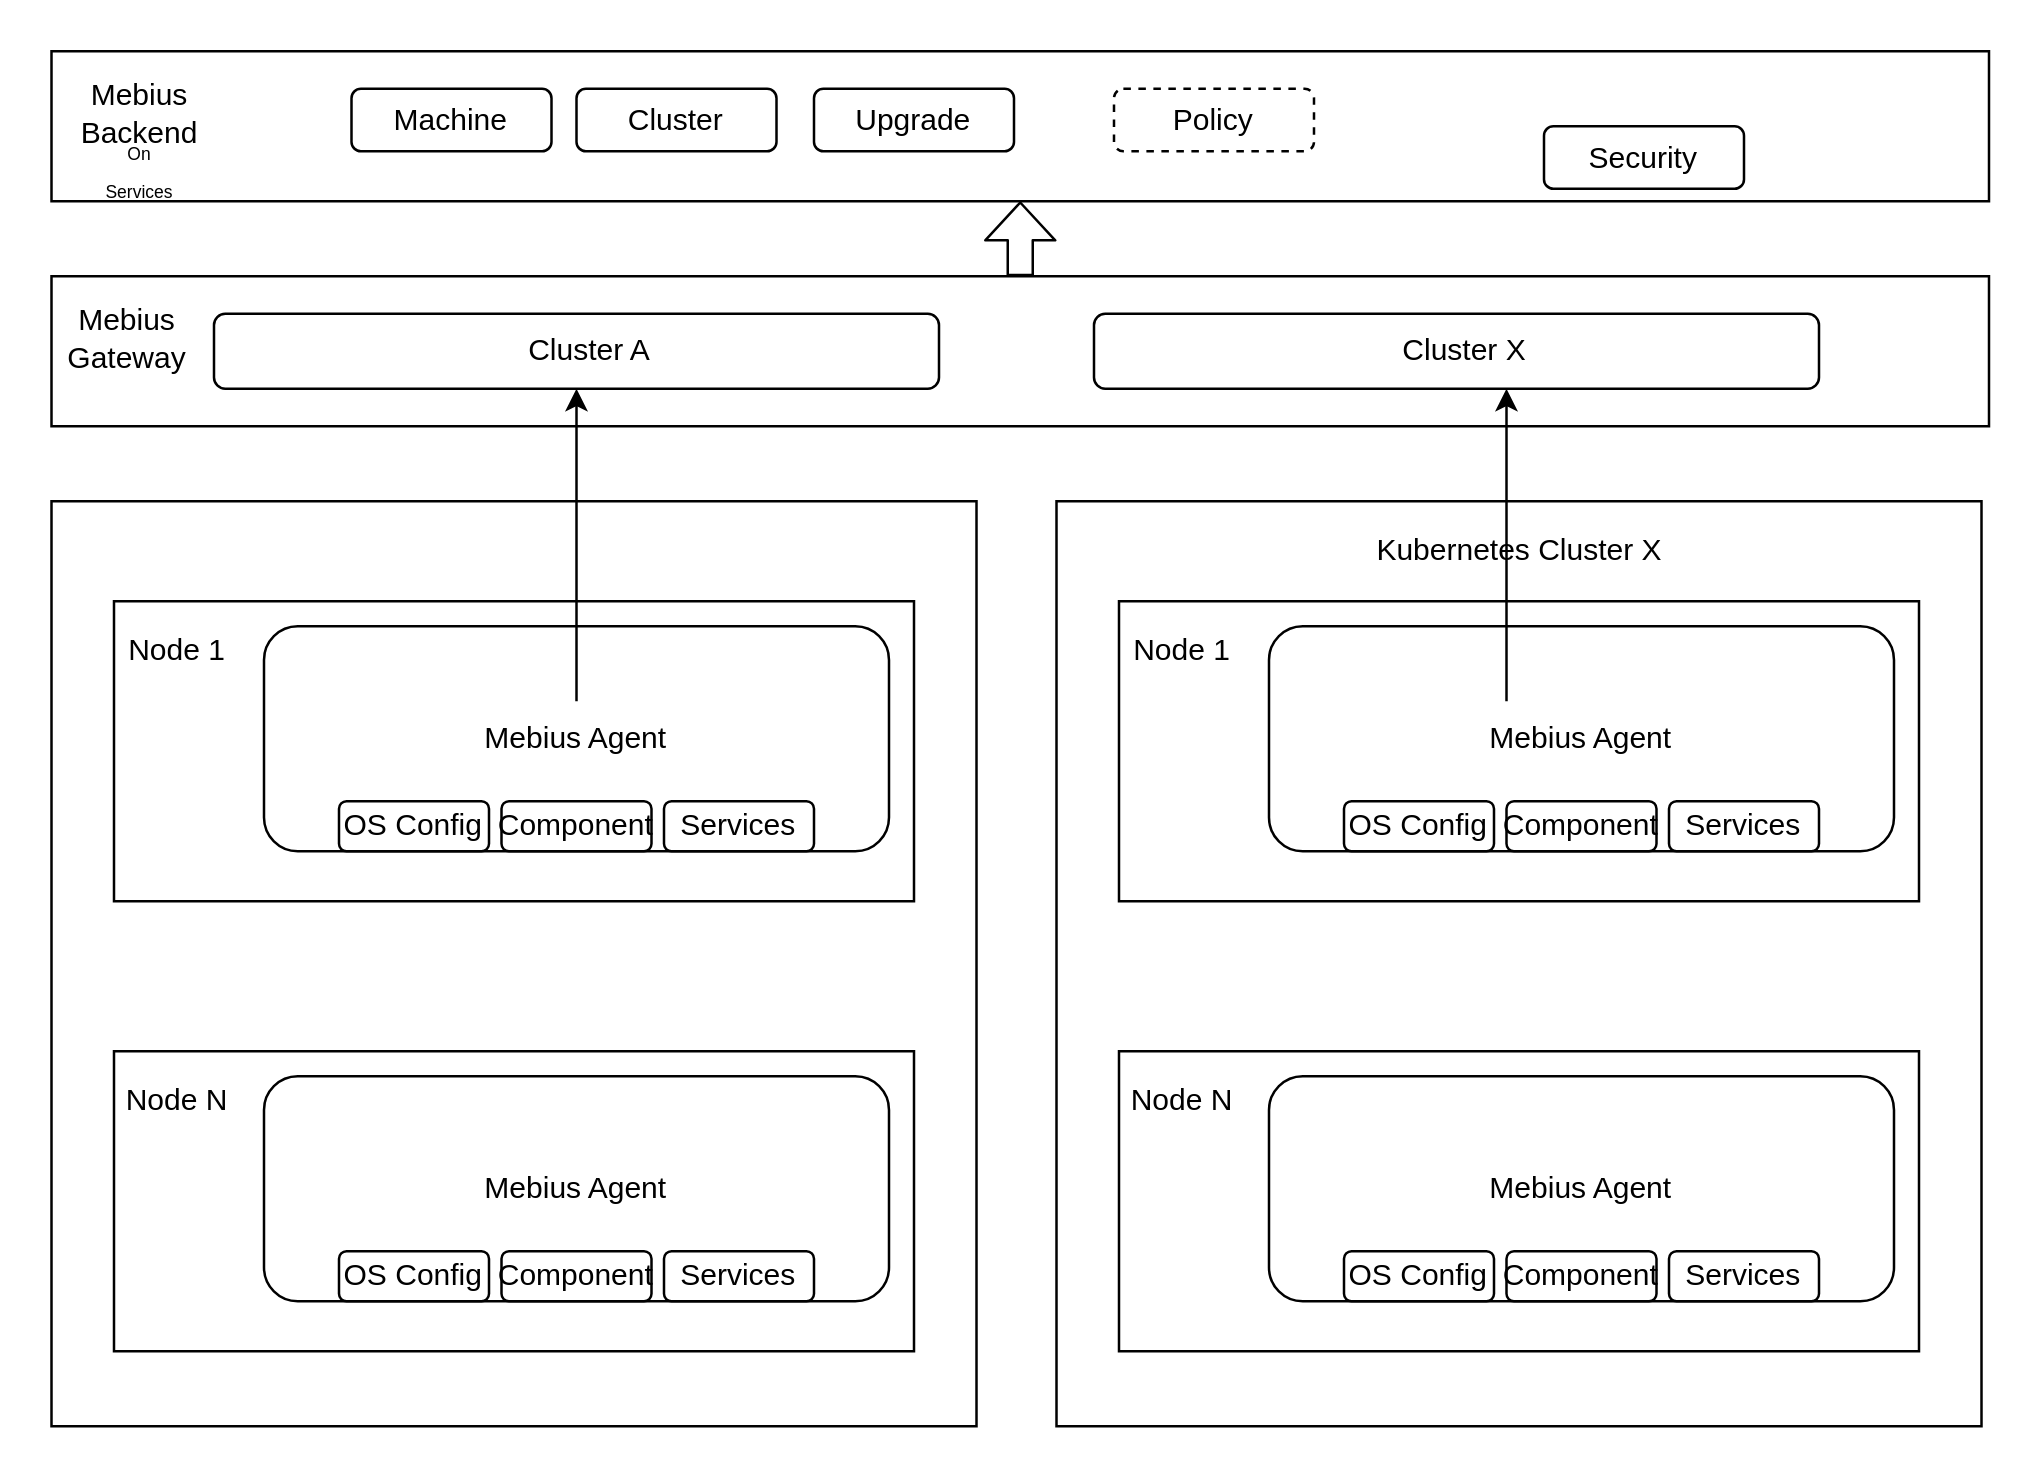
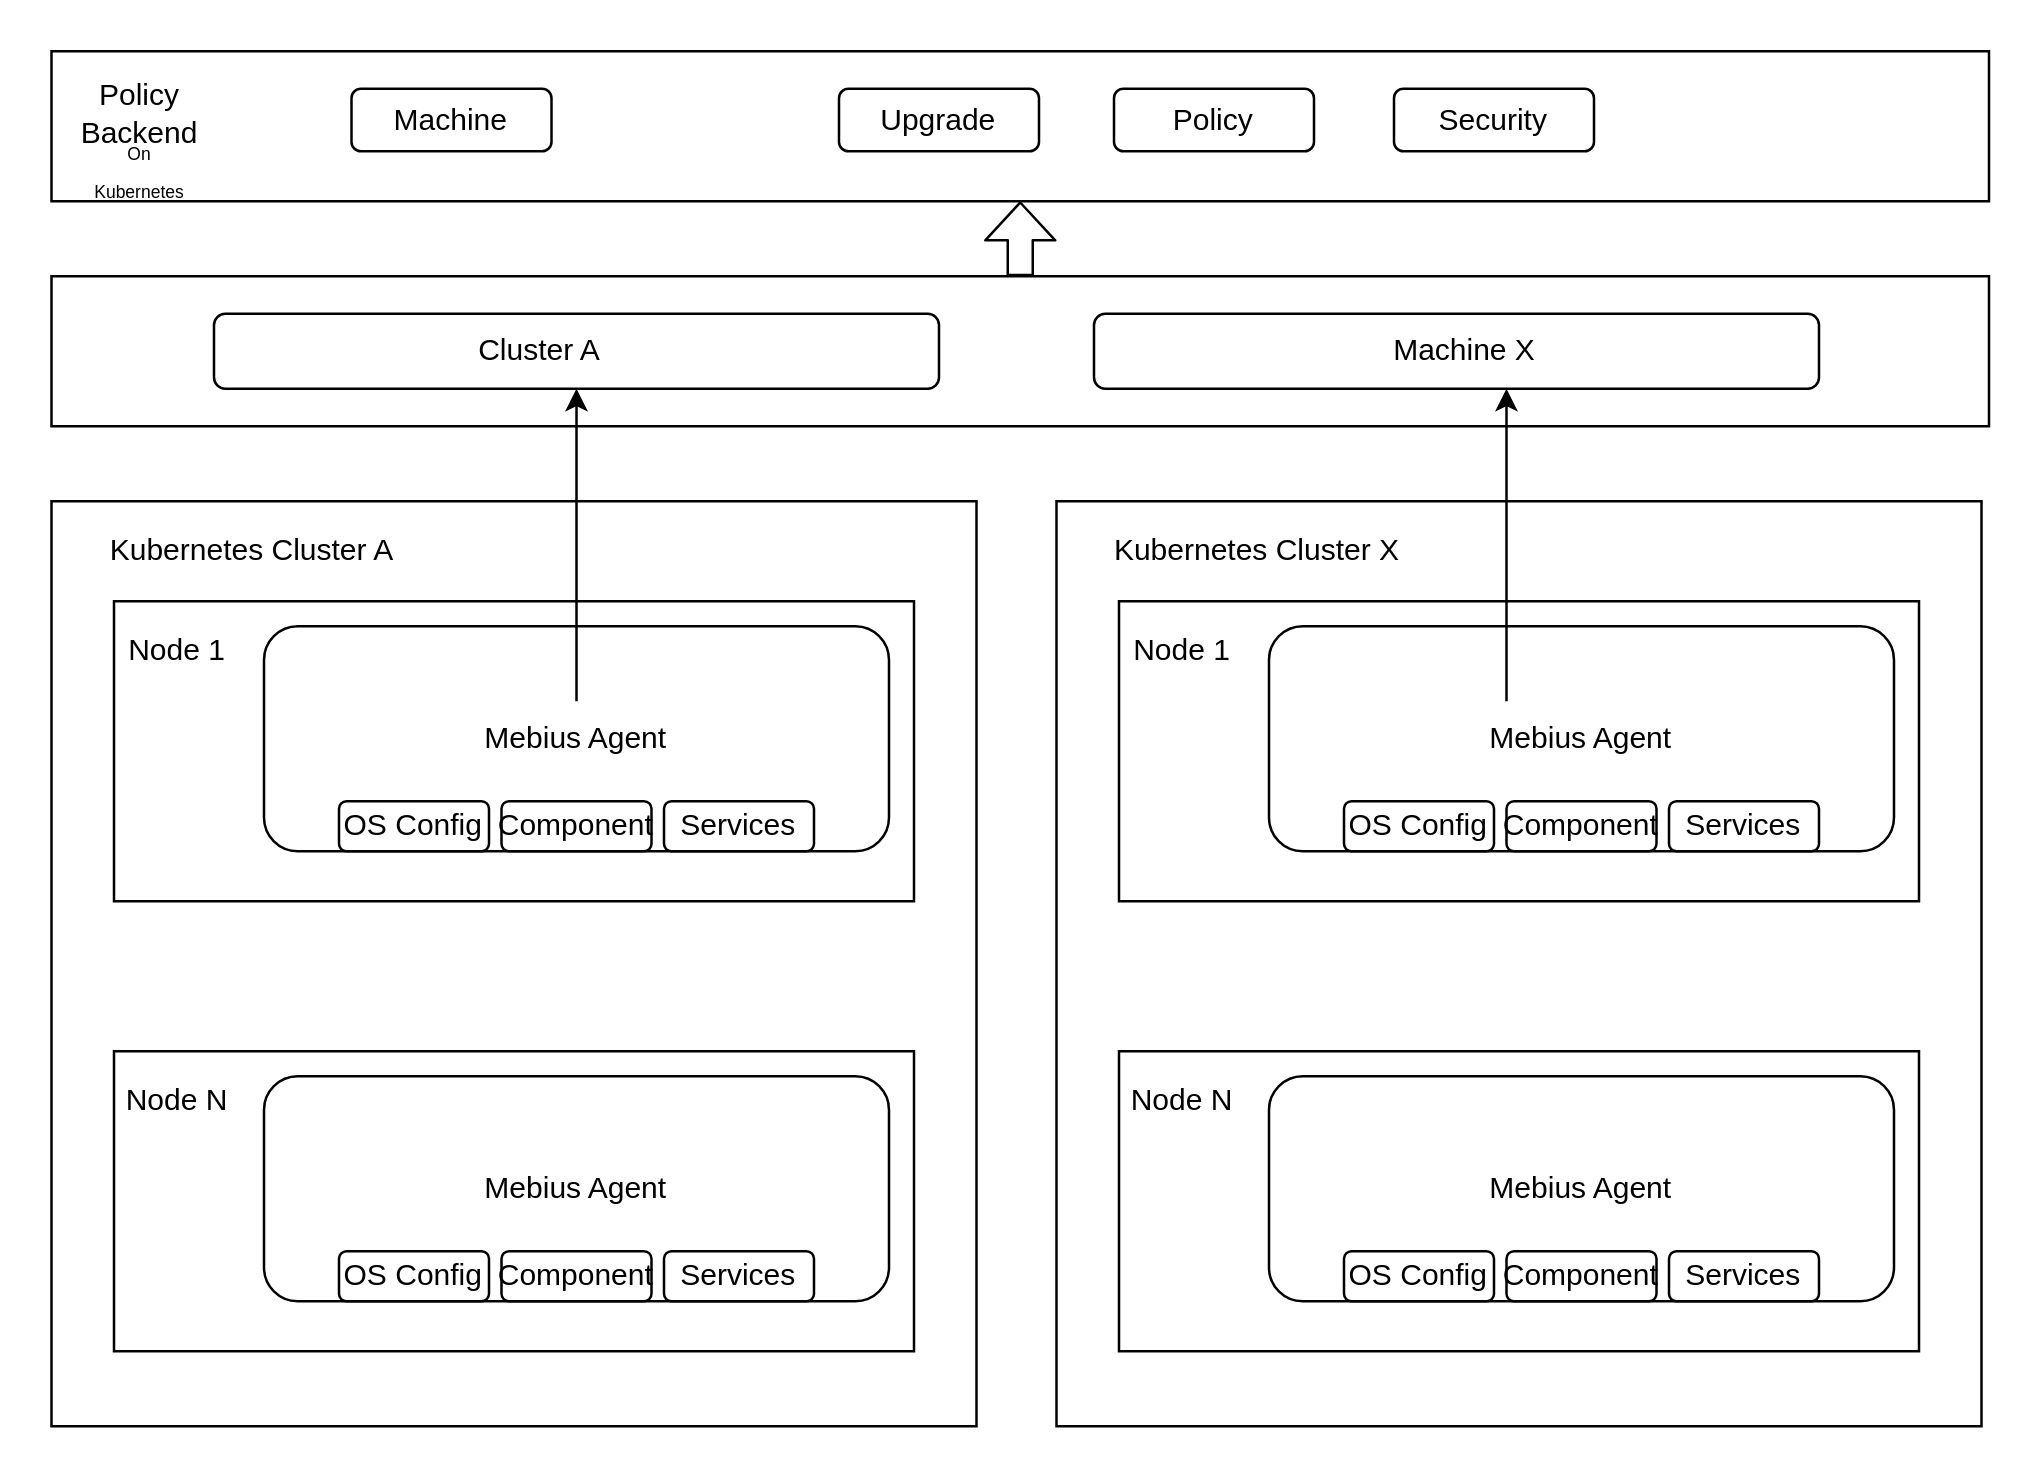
(140, 114) -> (140, 114)
(676, 120) -> none
(914, 120) -> (939, 120)
(1214, 120) -> (1214, 120)
(1644, 158) -> (1494, 120)
(140, 169) -> (140, 169)
(126, 339) -> none
(589, 351) -> (539, 351)
(1465, 351) -> (1465, 351)
none -> (251, 551)
(1519, 551) -> (1256, 551)
